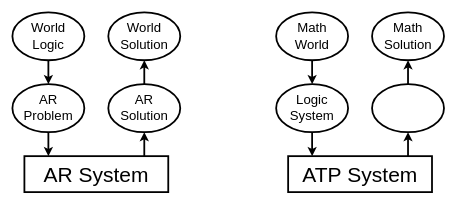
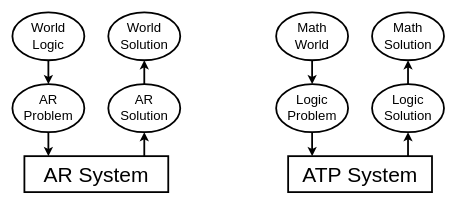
(312, 108) -> (312, 108)
none -> (408, 108)
